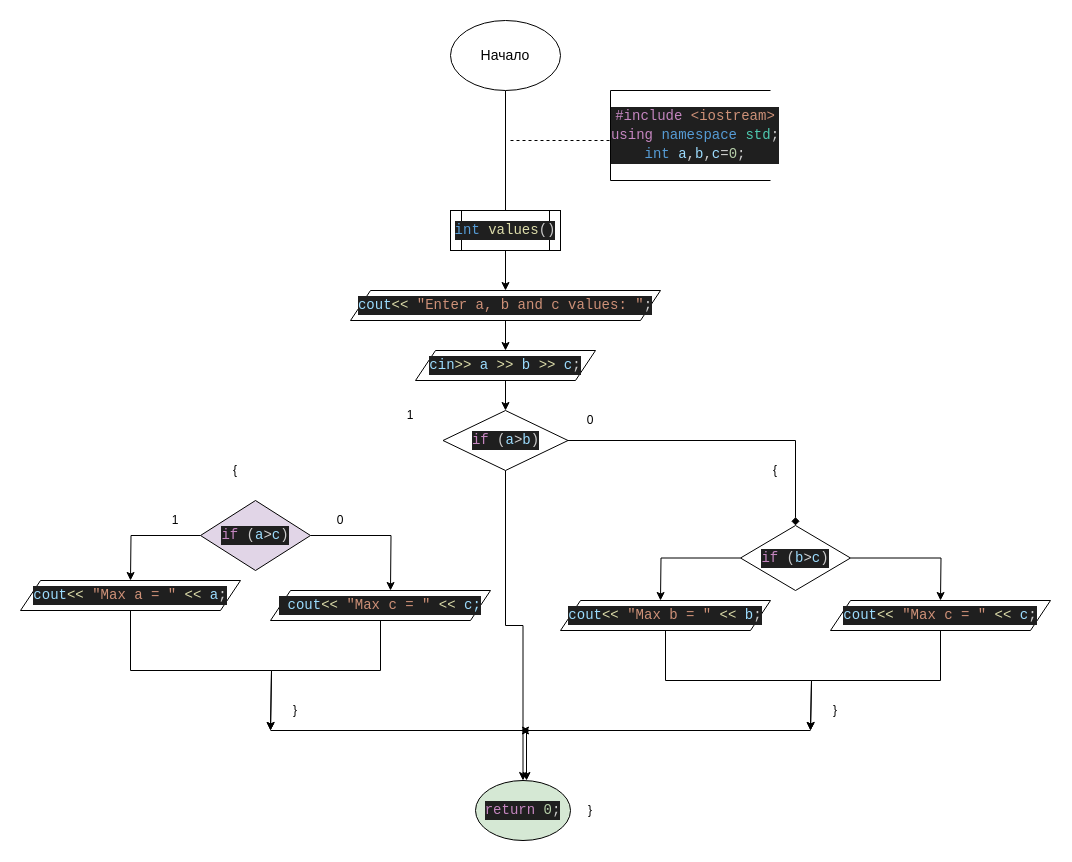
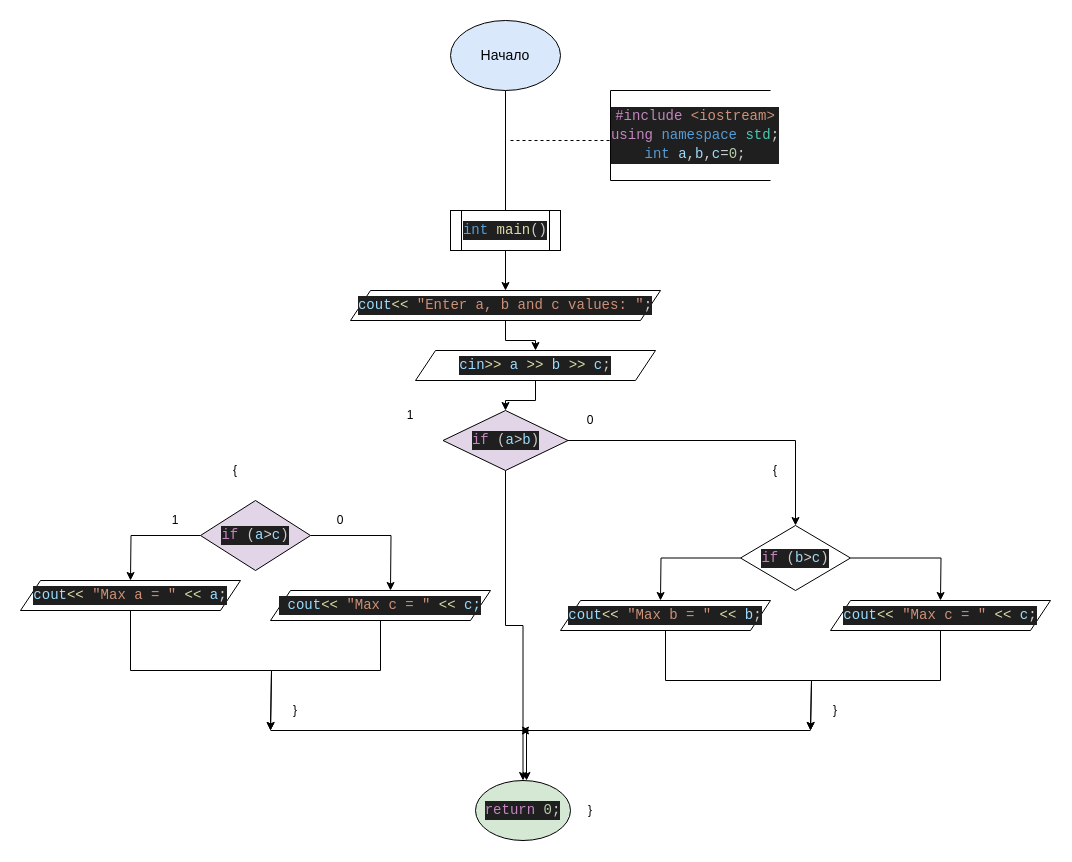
(506, 56) -> (506, 56)
(506, 231) -> (506, 231)
(506, 366) -> (536, 366)
(506, 441) -> (506, 441)
(796, 516) -> (796, 517)
